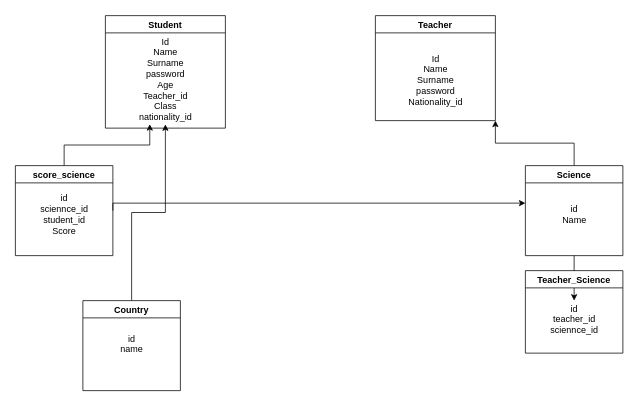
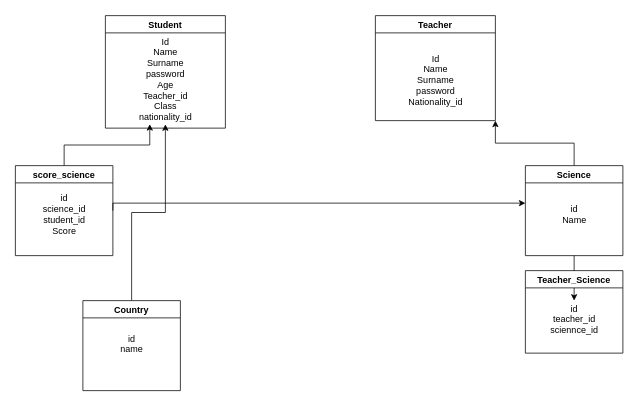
(65, 214) -> (65, 214)
